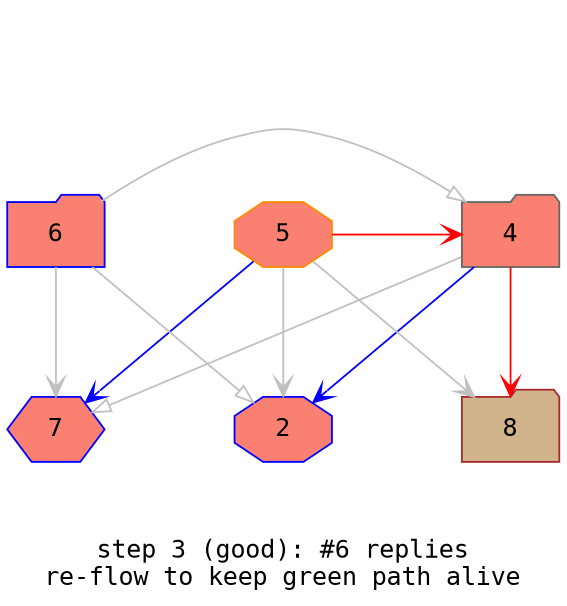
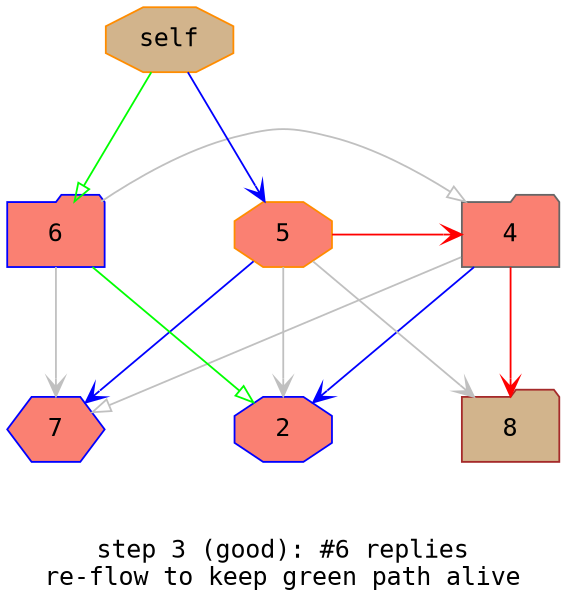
none -> (170, 40)
(158, 323) -> (158, 323)
